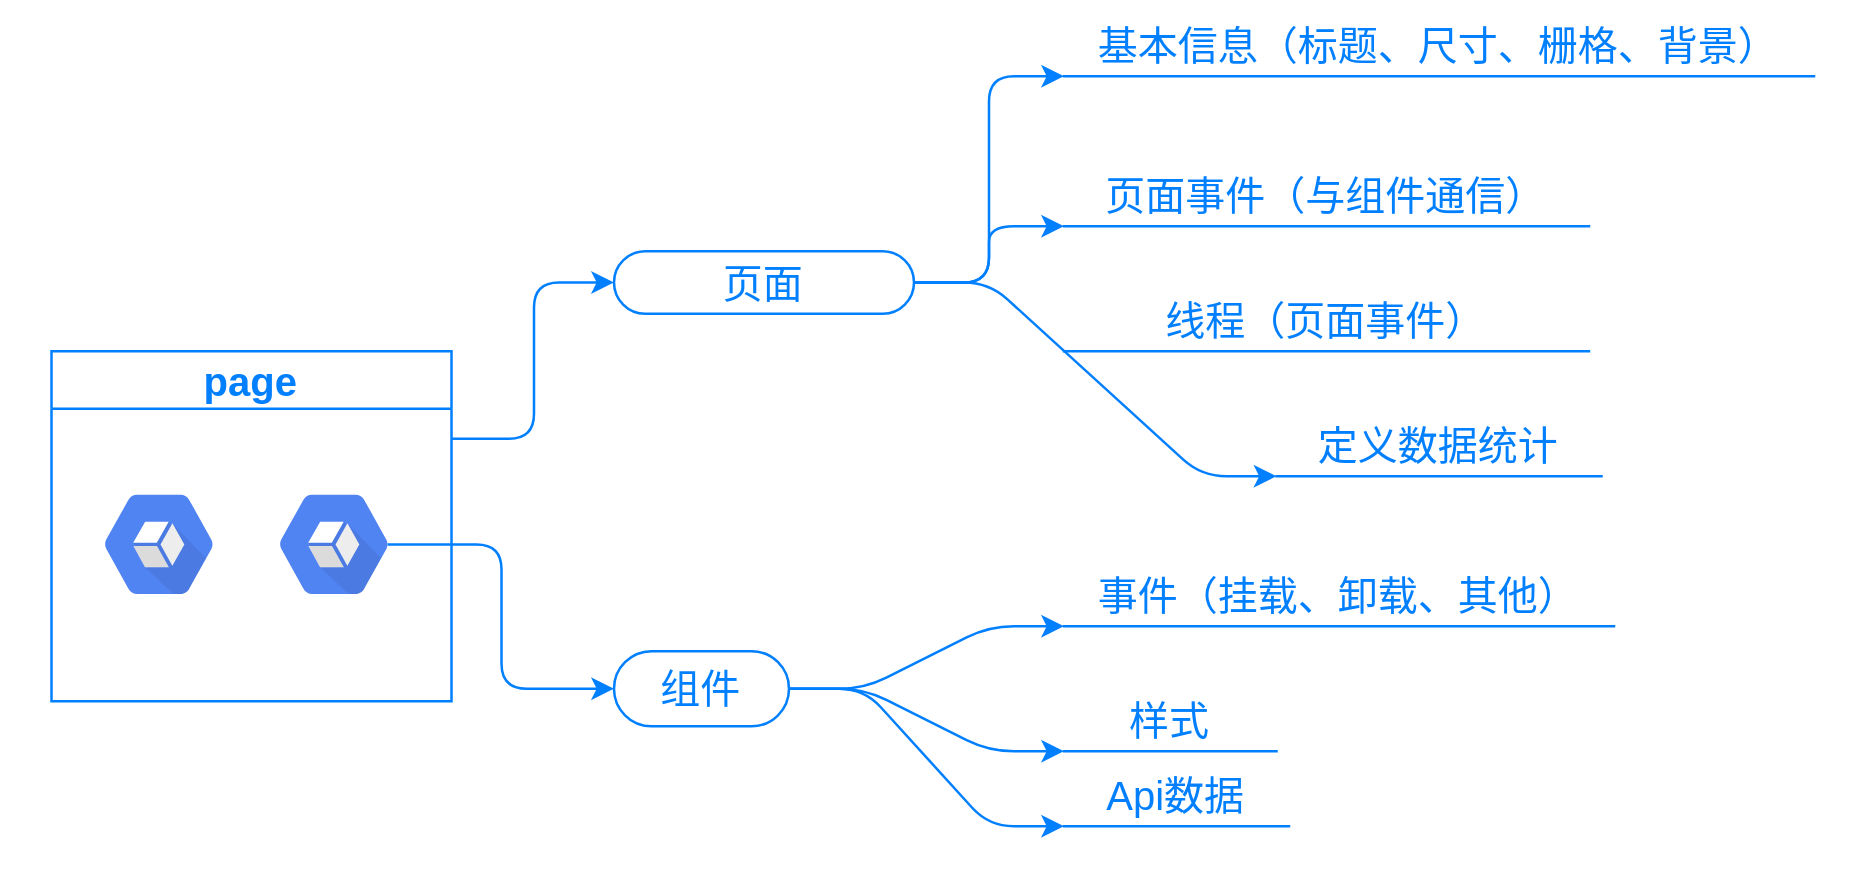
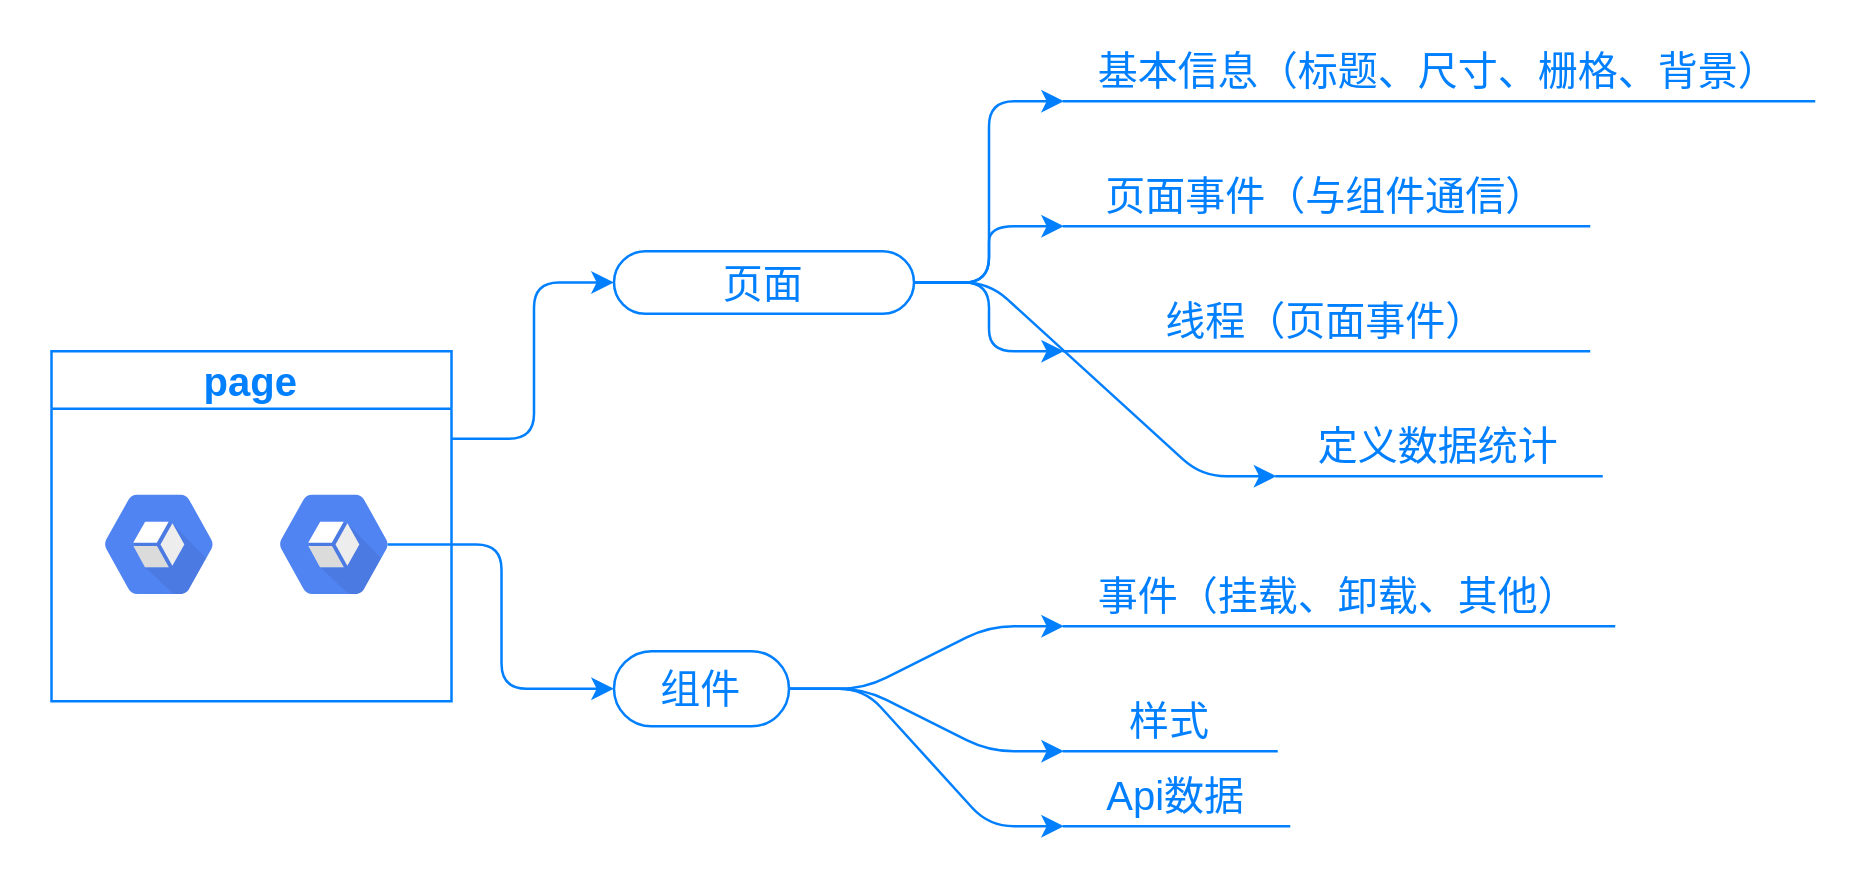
(1439, 51) -> (1439, 76)
none -> (994, 345)
